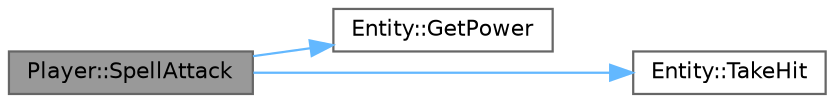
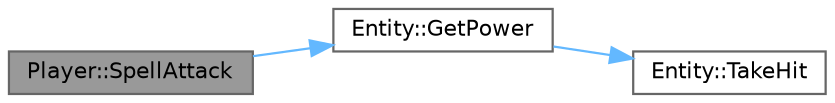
(432, 73) -> (582, 51)
